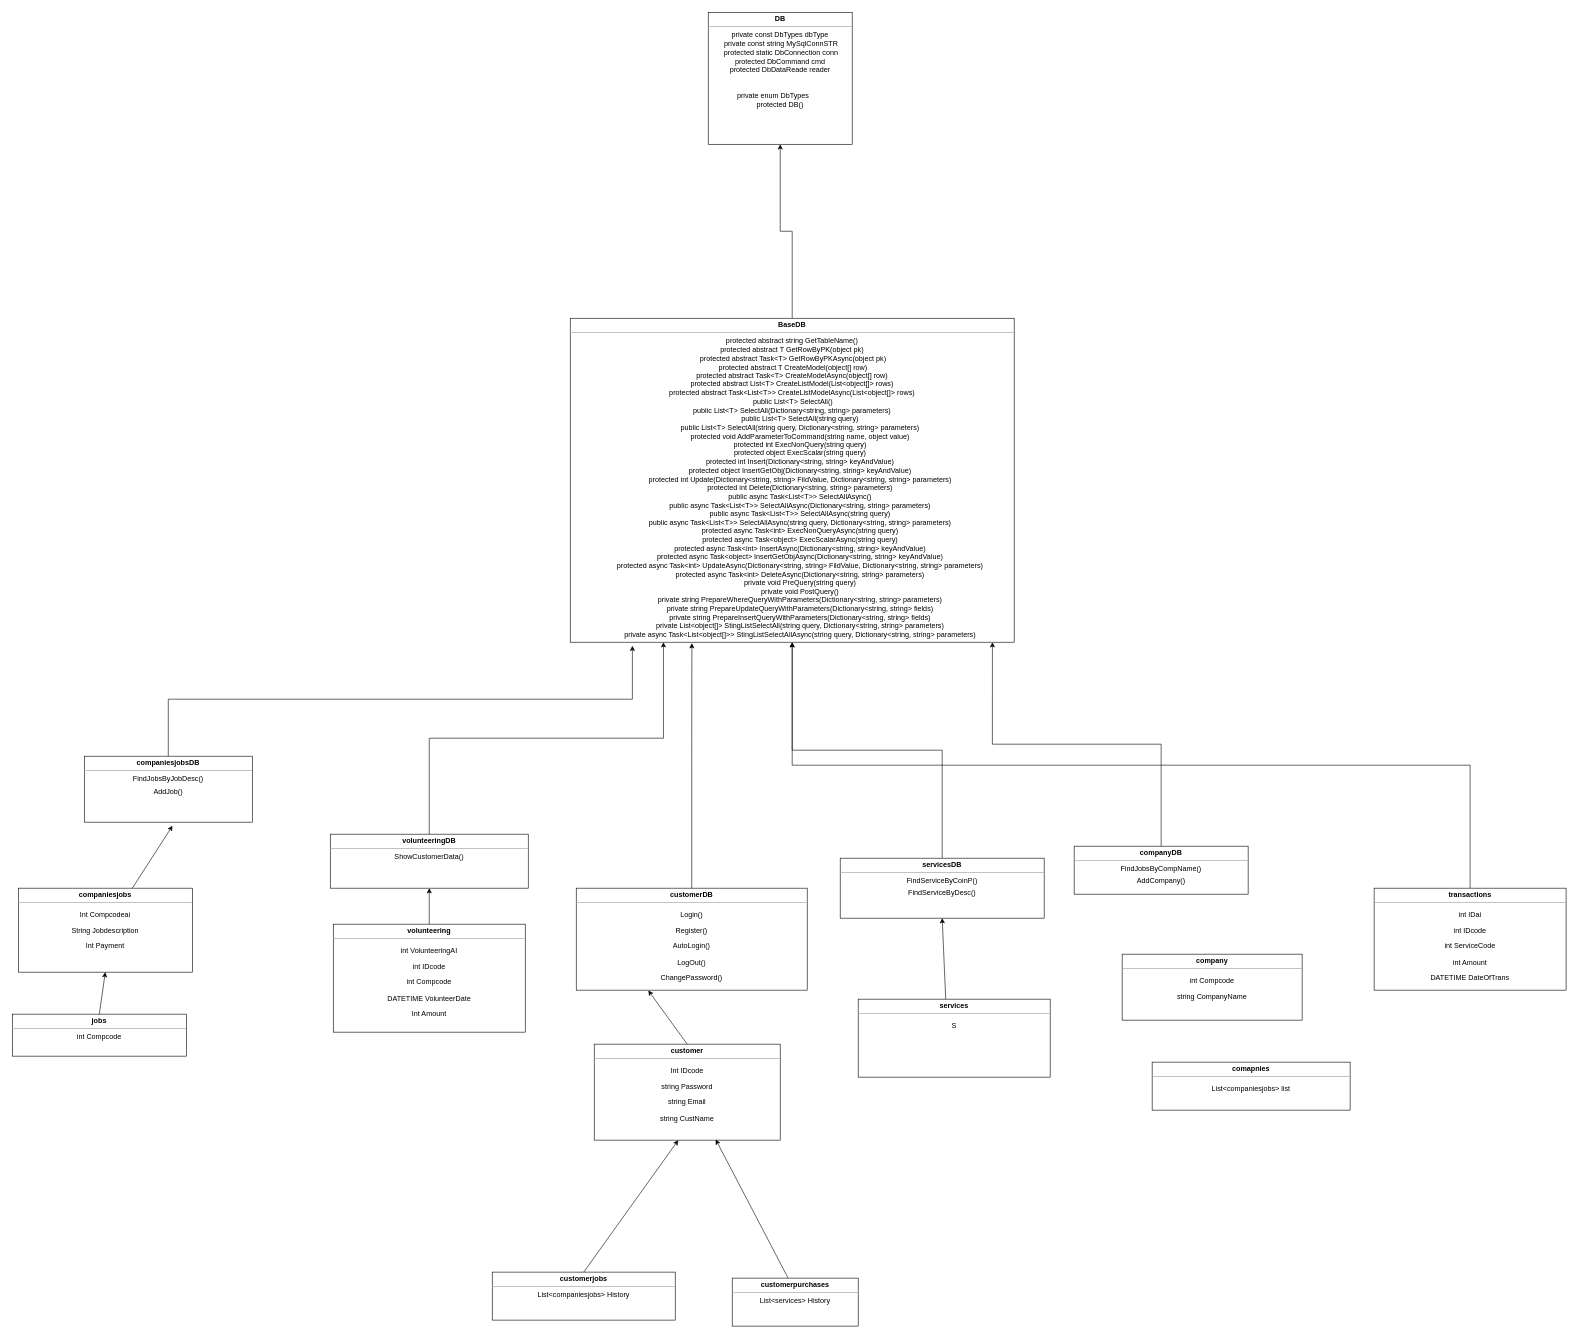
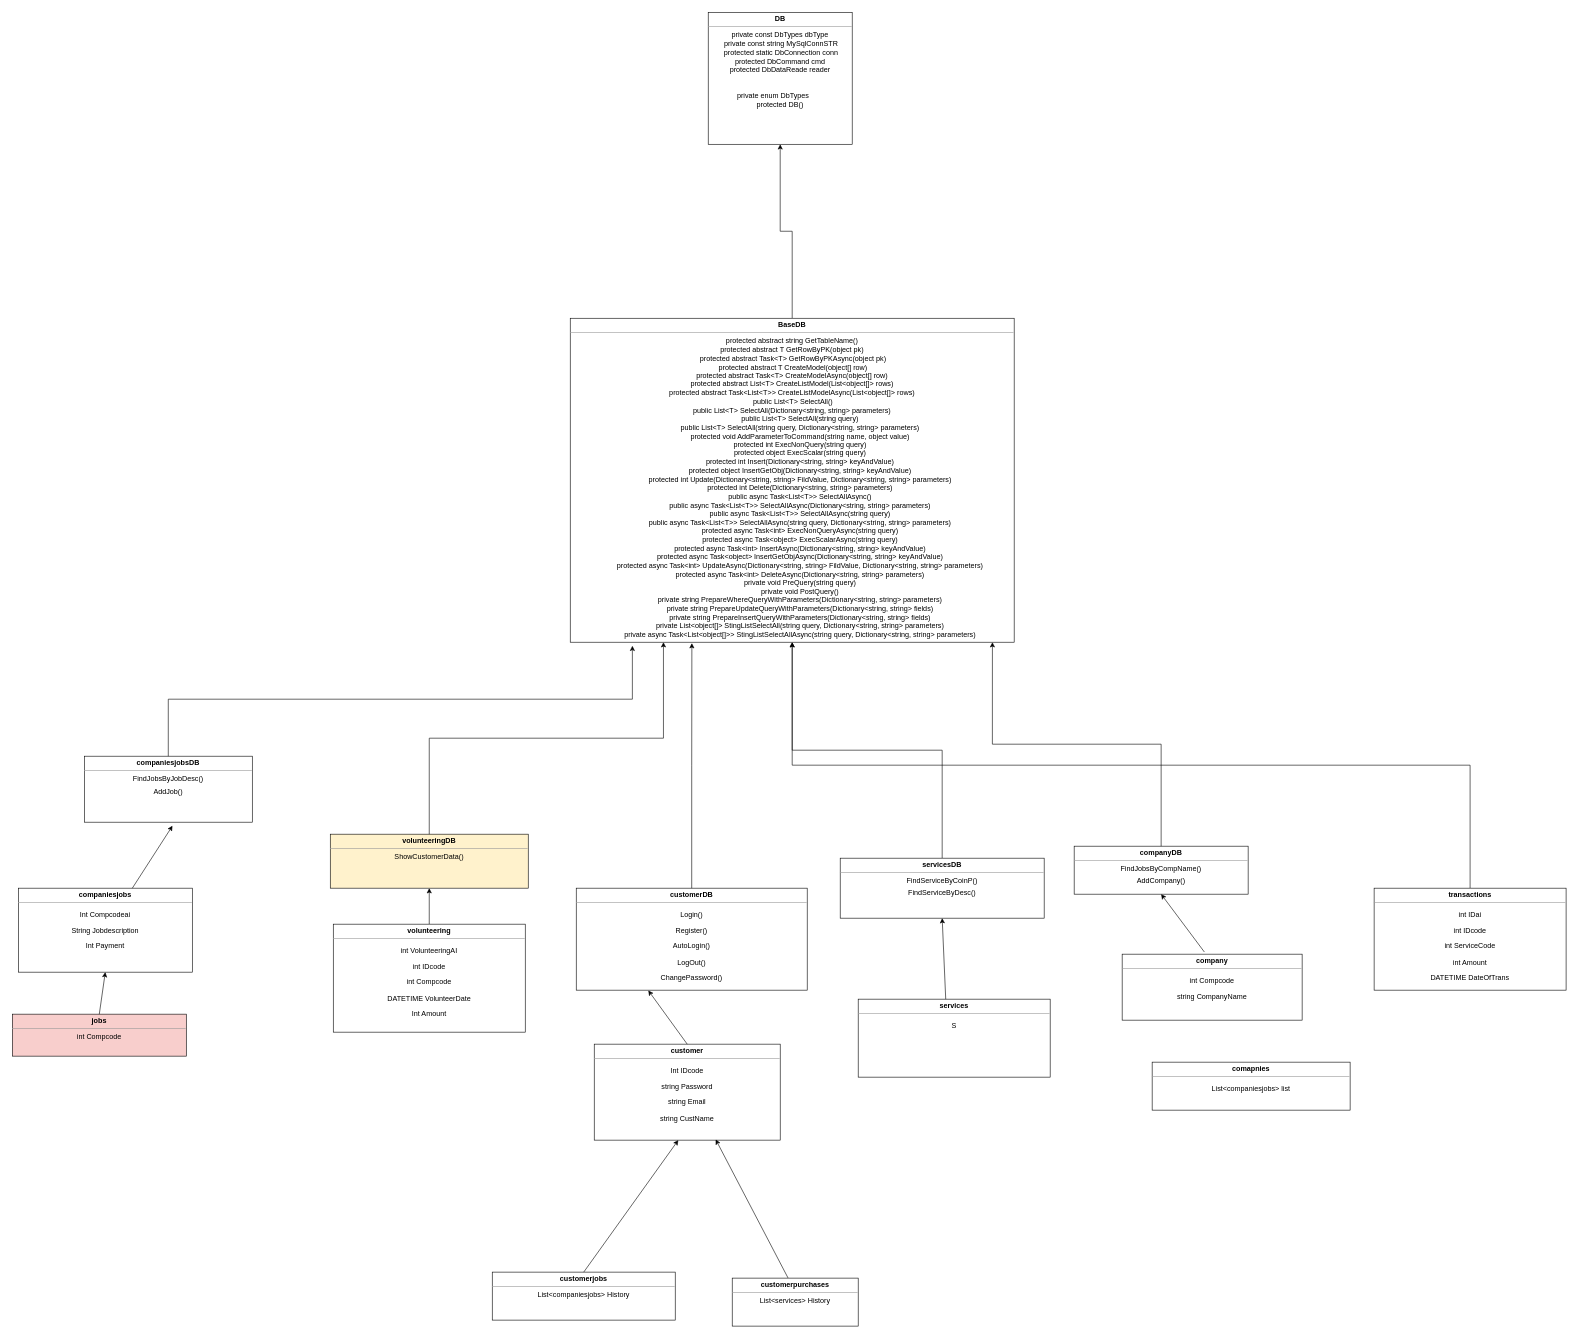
(429, 861) -> (429, 861)
none -> (1184, 925)
(99, 1035) -> (99, 1035)
